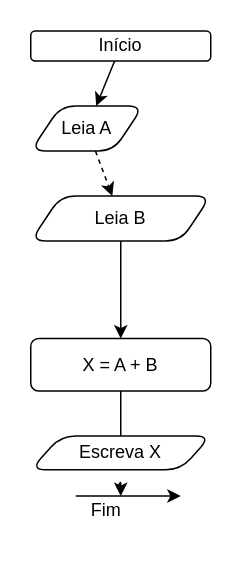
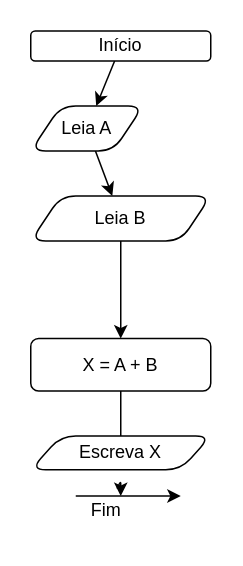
(102, 169) -> (102, 169)
